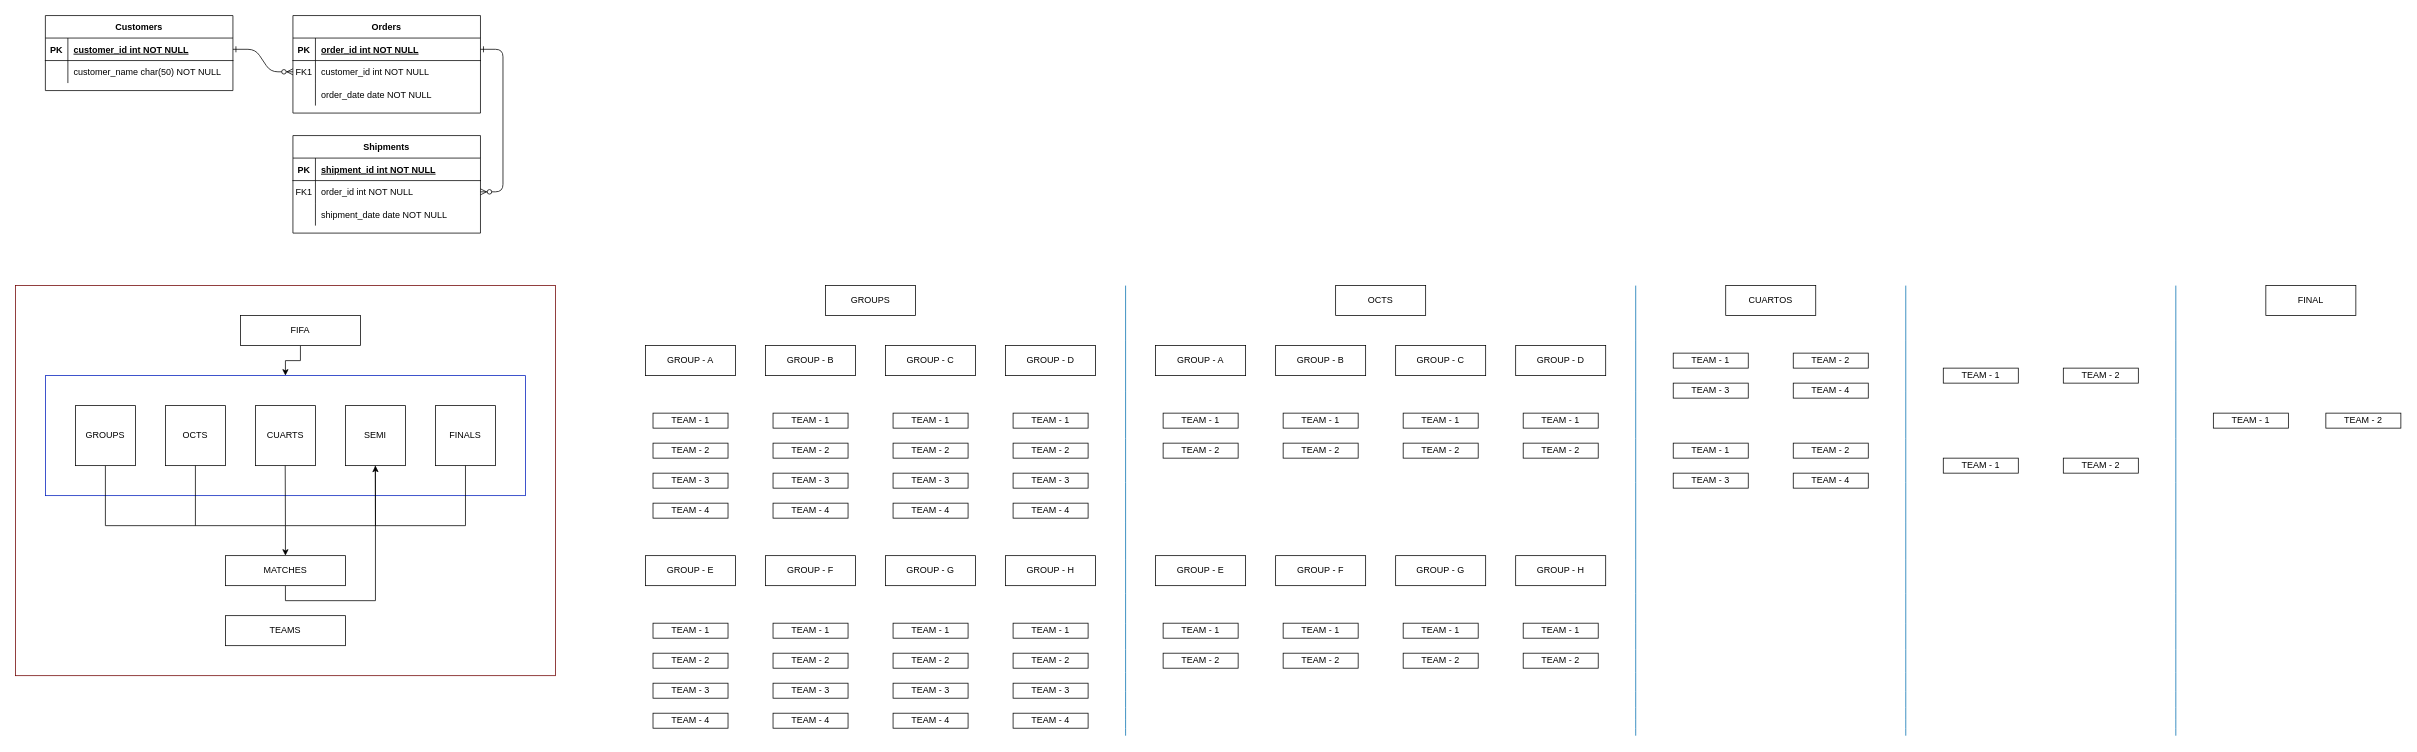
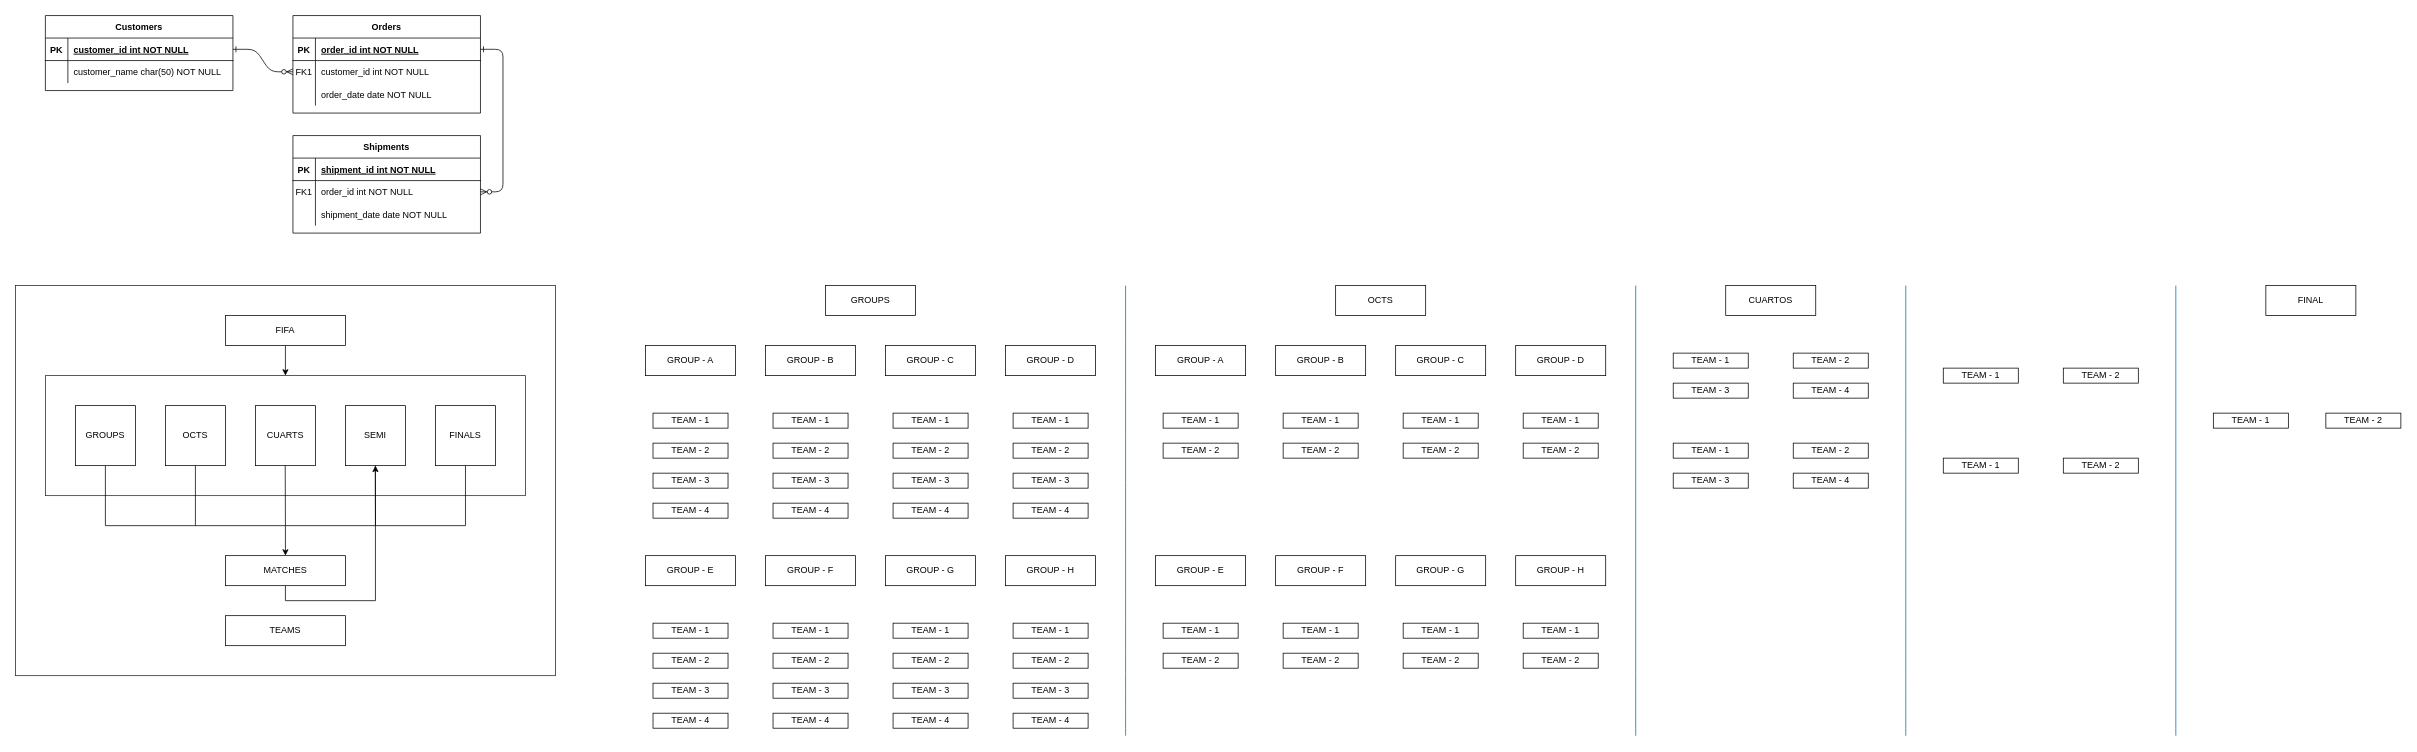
(300, 330) -> (285, 330)
